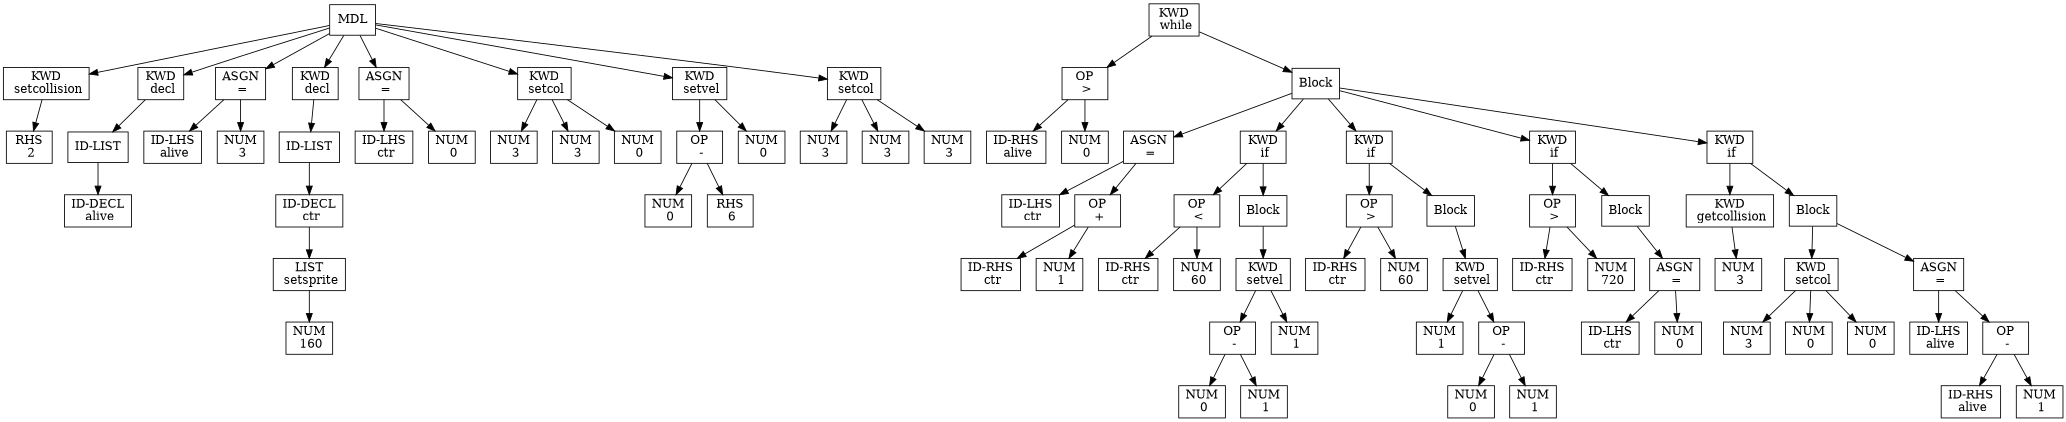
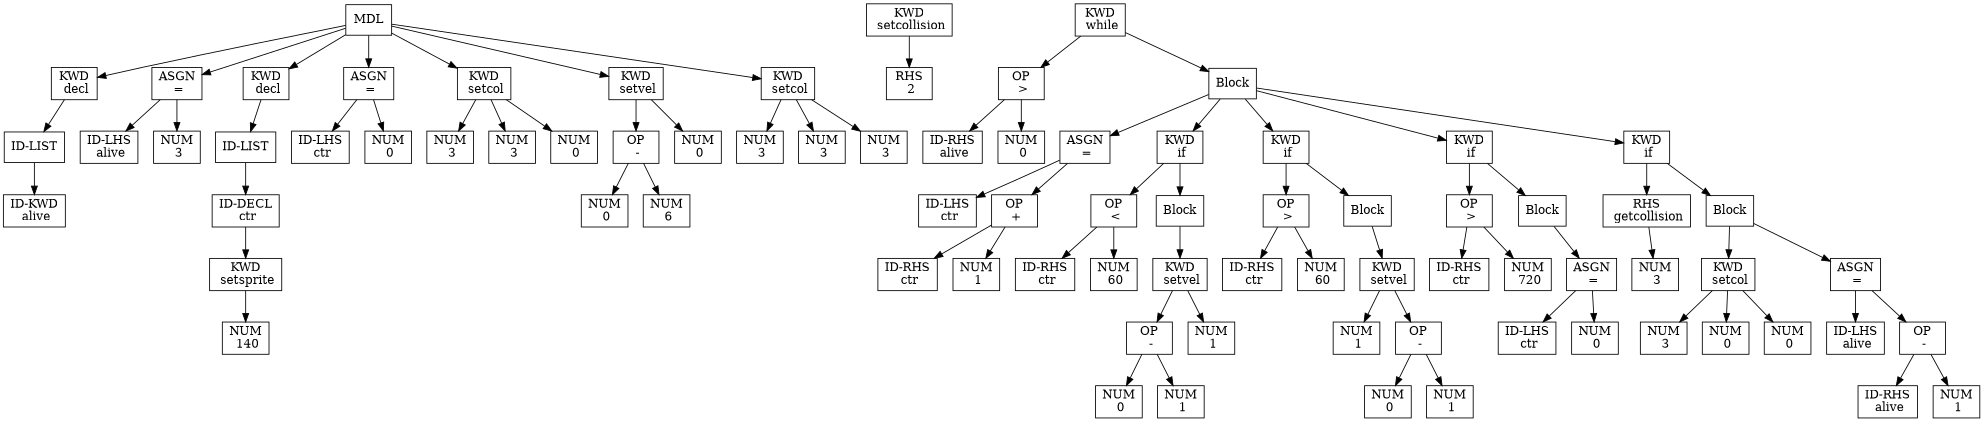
(214, 49) -> none
(98, 211) -> (34, 211)
(730, 211) -> (667, 211)
(1730, 211) -> (1647, 211)
(309, 275) -> (246, 275)
(309, 338) -> (246, 338)
